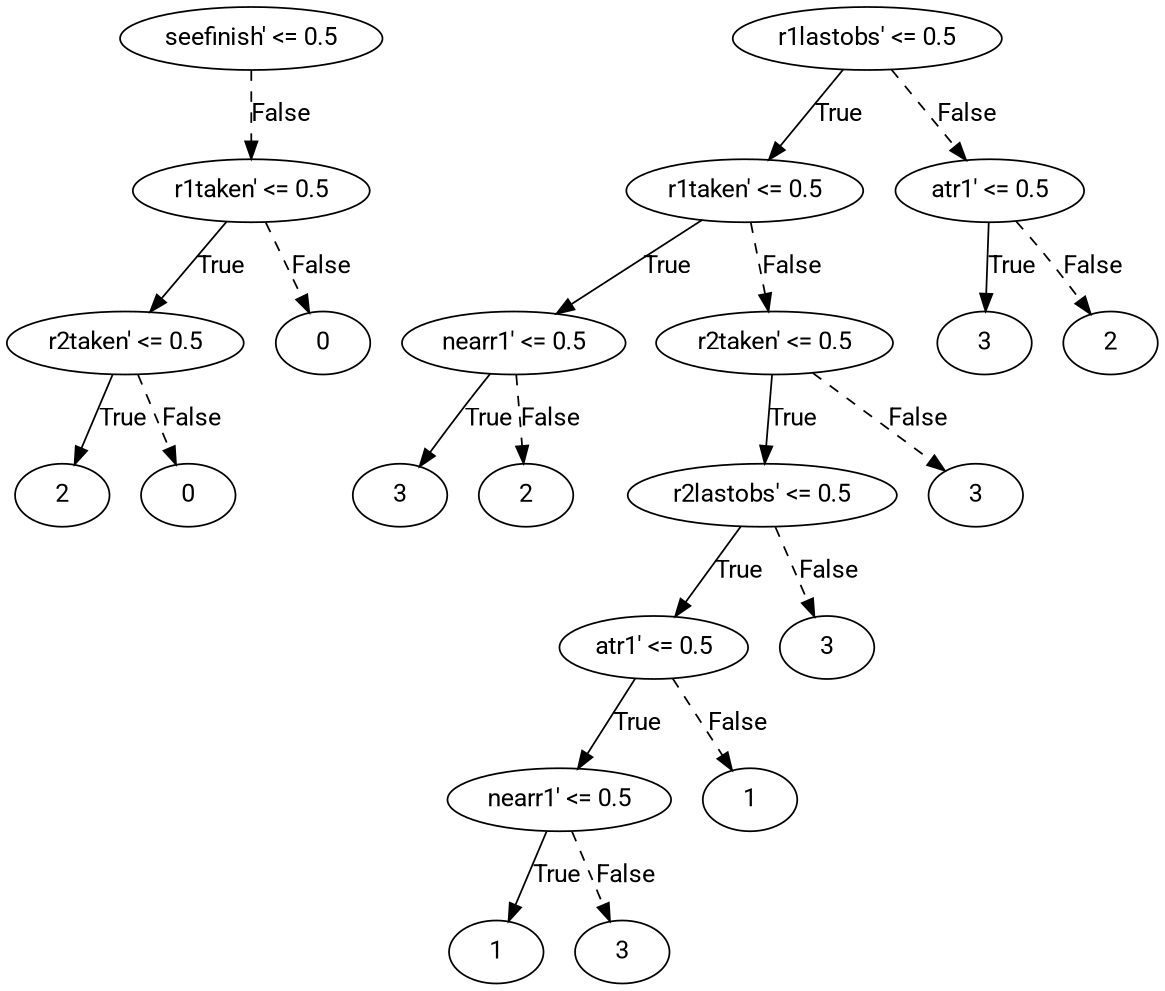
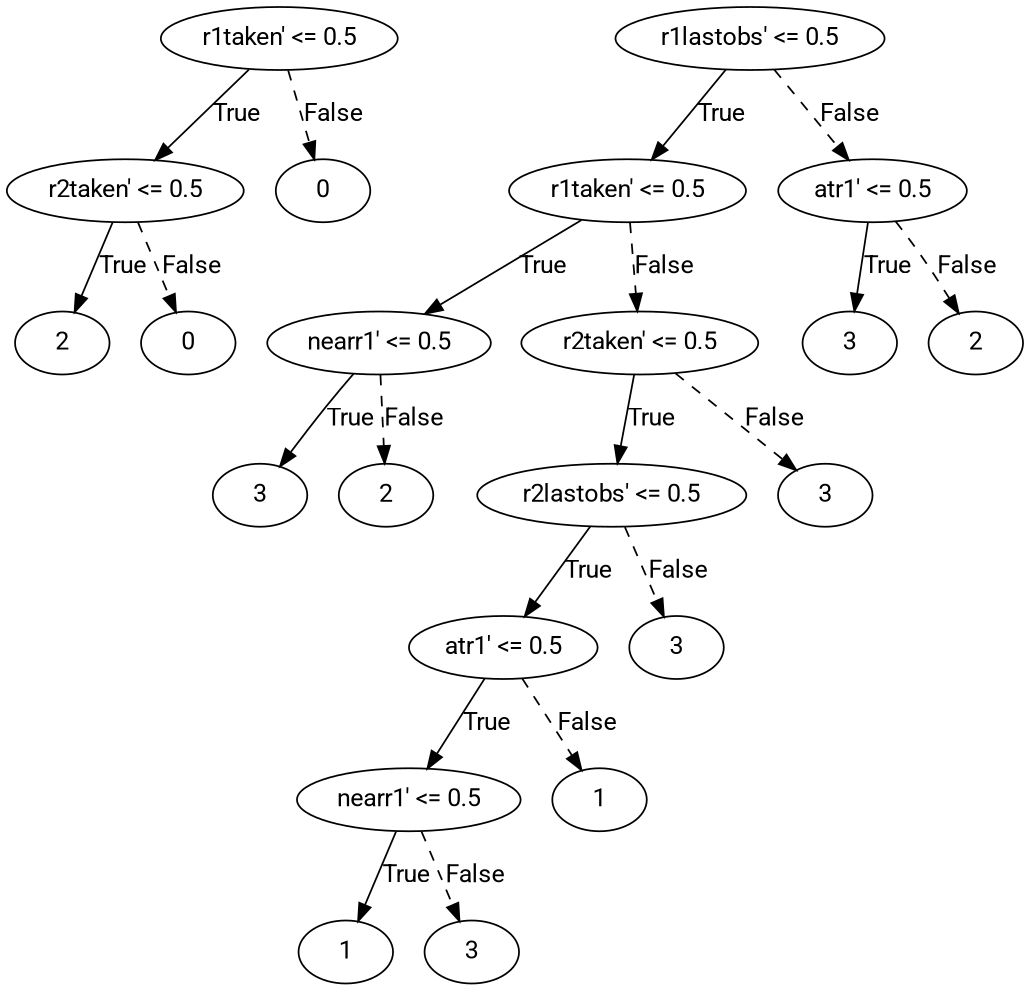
(251, 38) -> none
